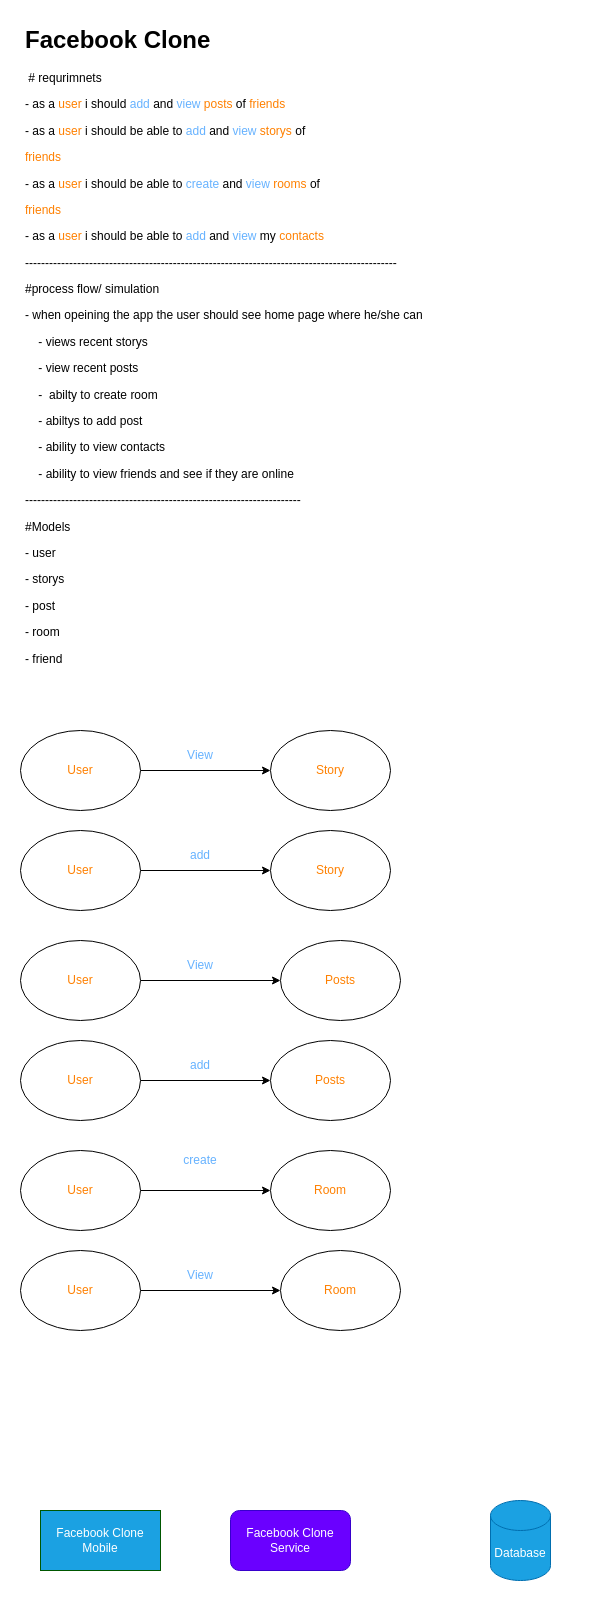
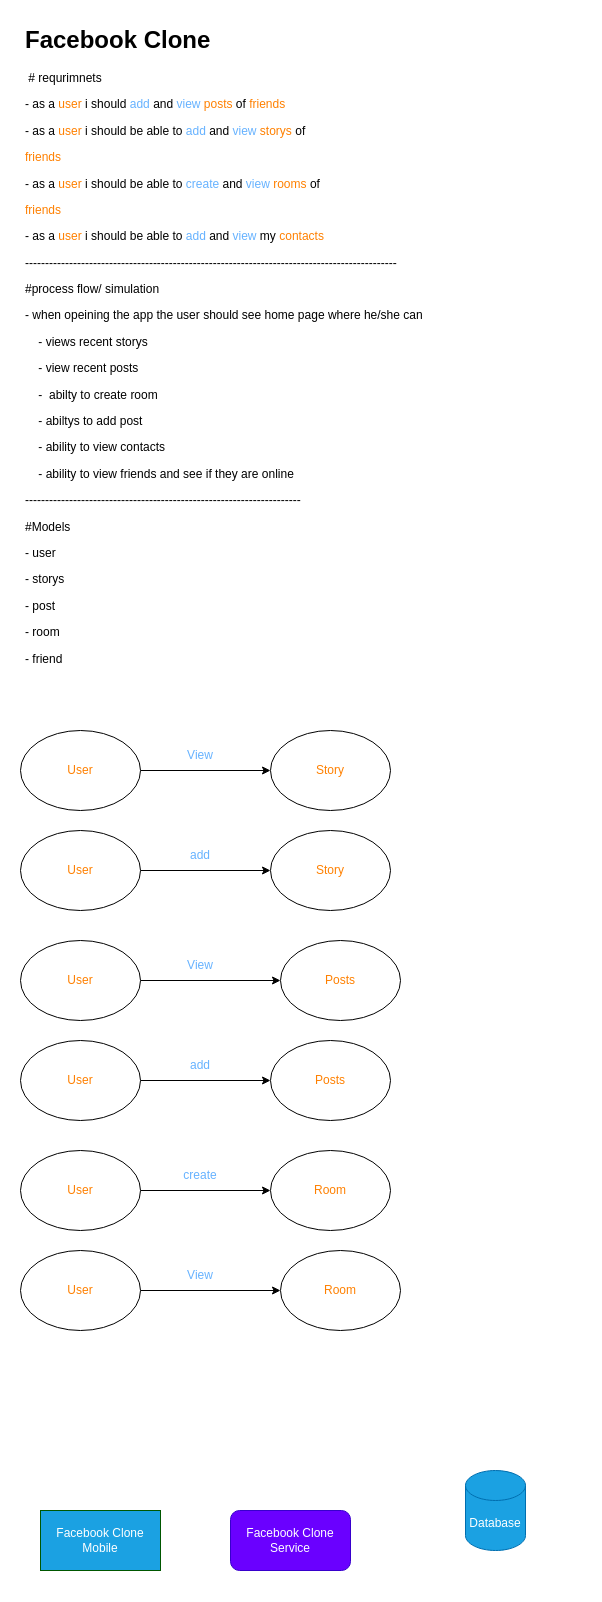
(201, 1161) -> (201, 1176)
(521, 1541) -> (496, 1511)
